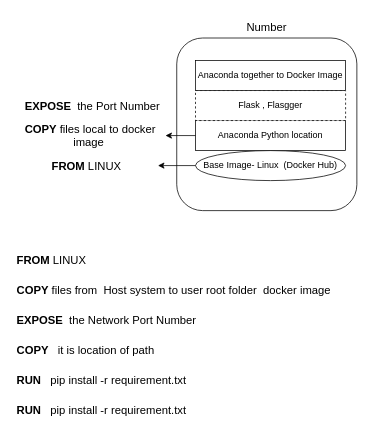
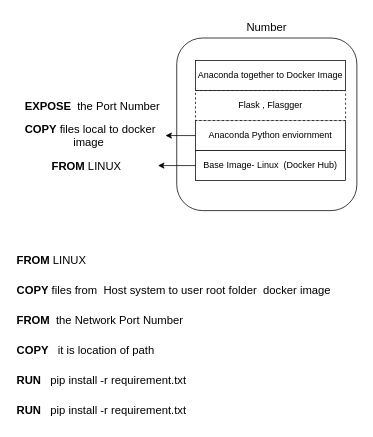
(270, 135) -> (270, 135)
(270, 165) -> (270, 165)
(110, 319) -> (104, 319)
